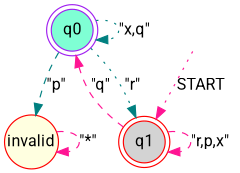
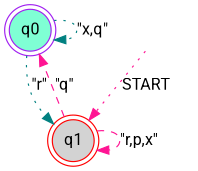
(32, 142) -> none
